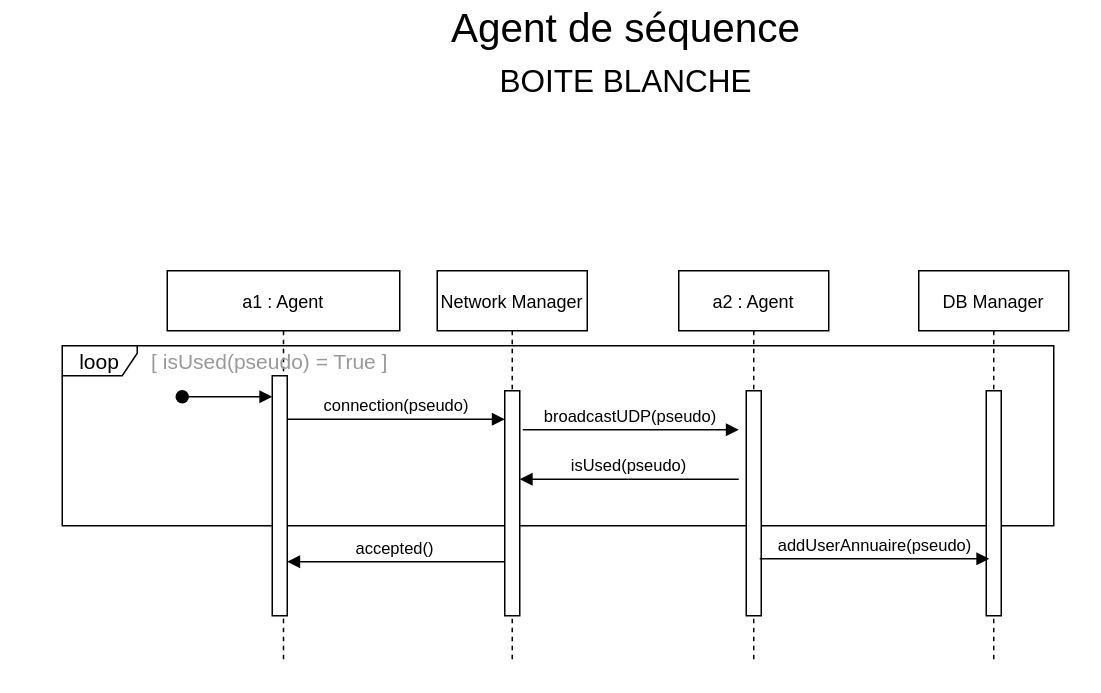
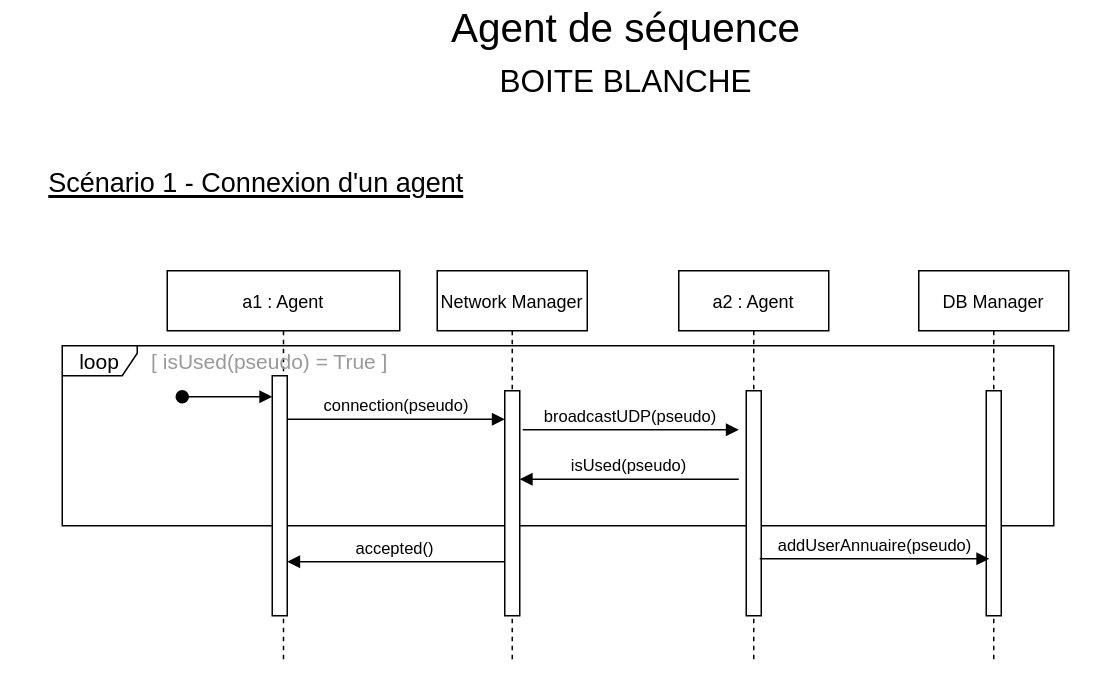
none -> (256, 181)
